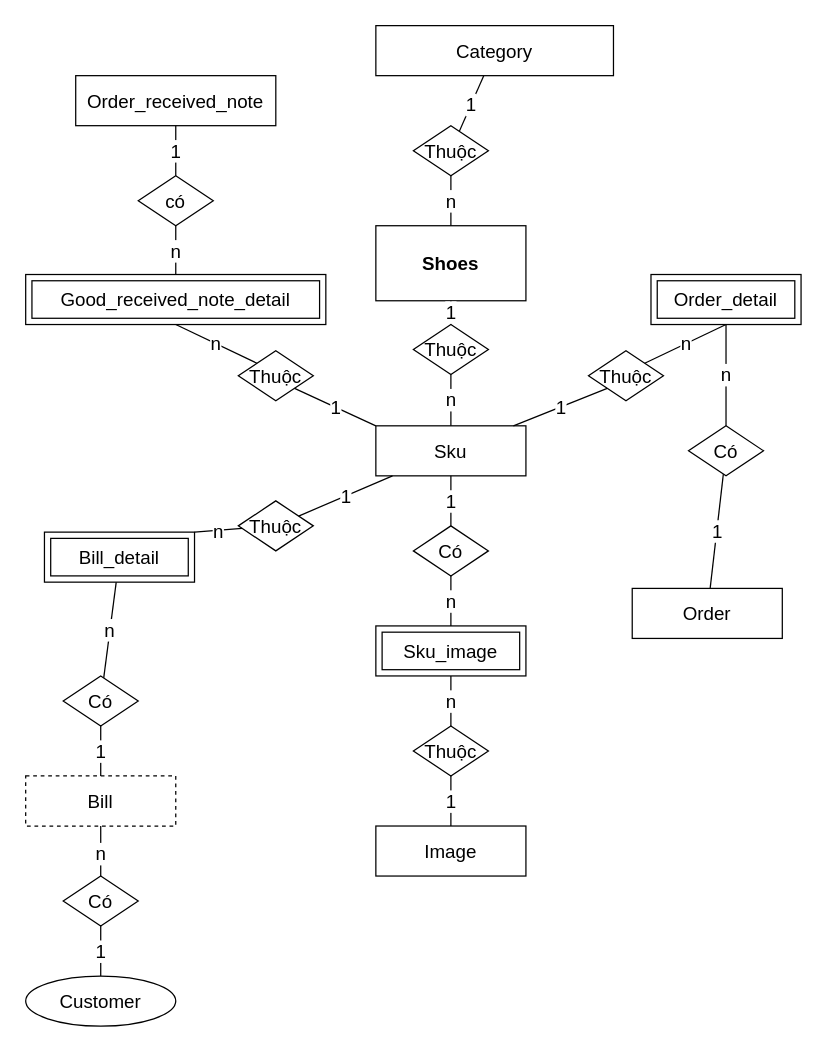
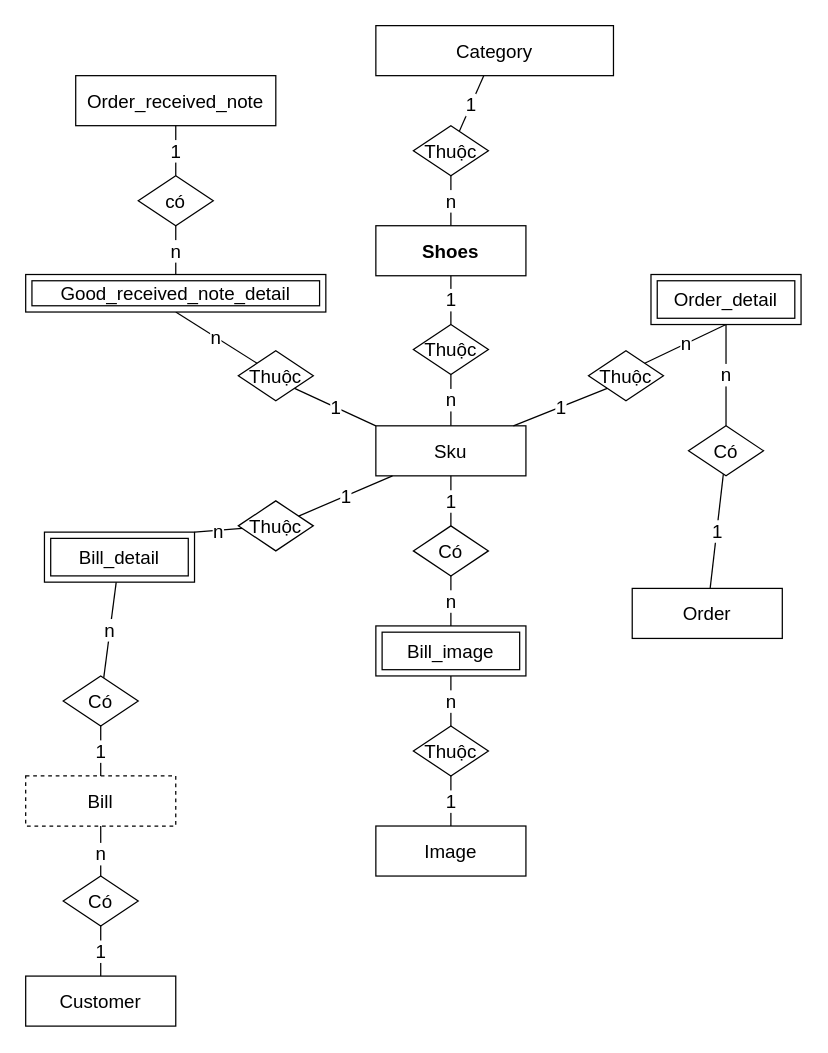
(451, 263) -> (451, 251)
(176, 299) -> (176, 293)
(451, 651) -> (451, 651)
(101, 1001) -> (101, 1001)
